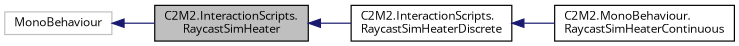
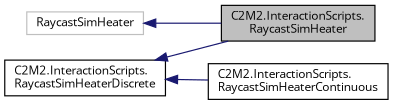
(58, 23) -> (85, 23)
(336, 23) -> (198, 49)
(645, 23) -> (298, 82)
